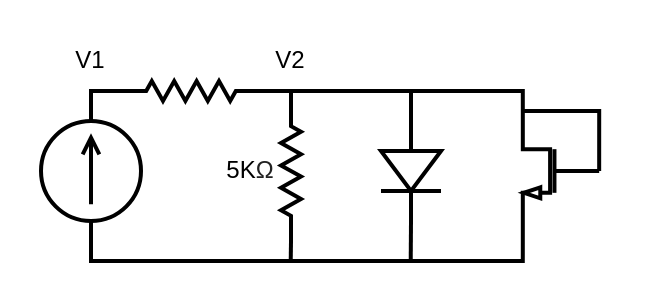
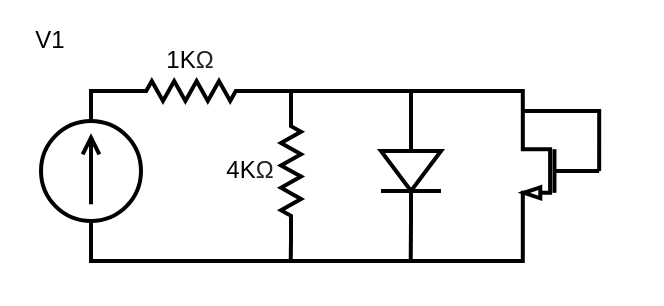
(91, 61) -> (51, 41)
none -> (191, 61)
(291, 61) -> none
(251, 171) -> (251, 171)
